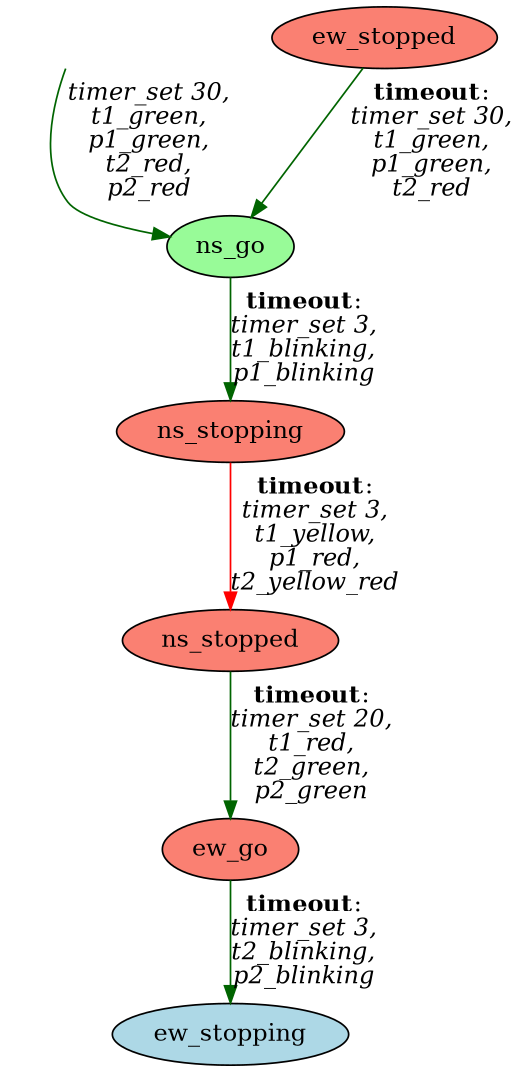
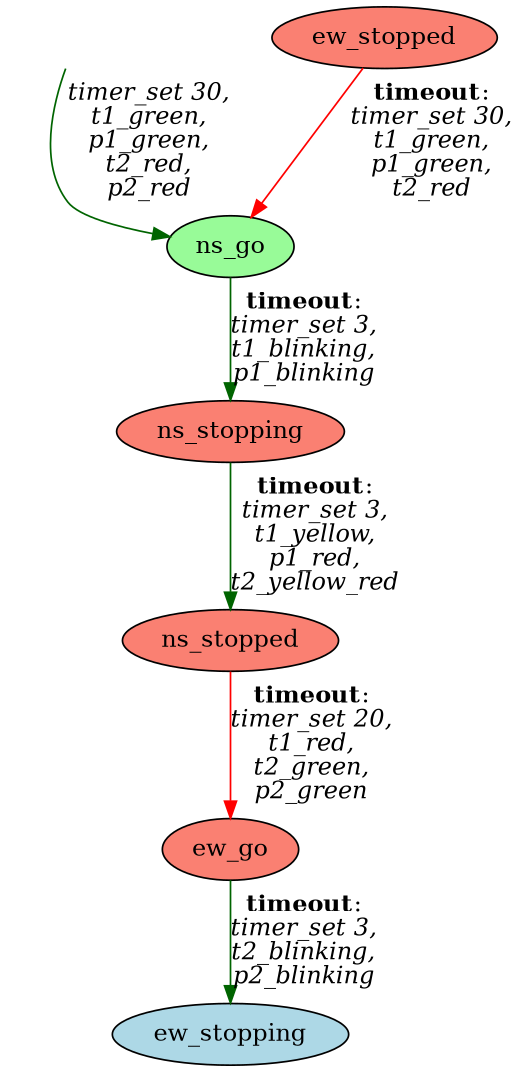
(312, 136) -> (312, 136)
(231, 527) -> (231, 527)
(231, 736) -> (231, 736)
